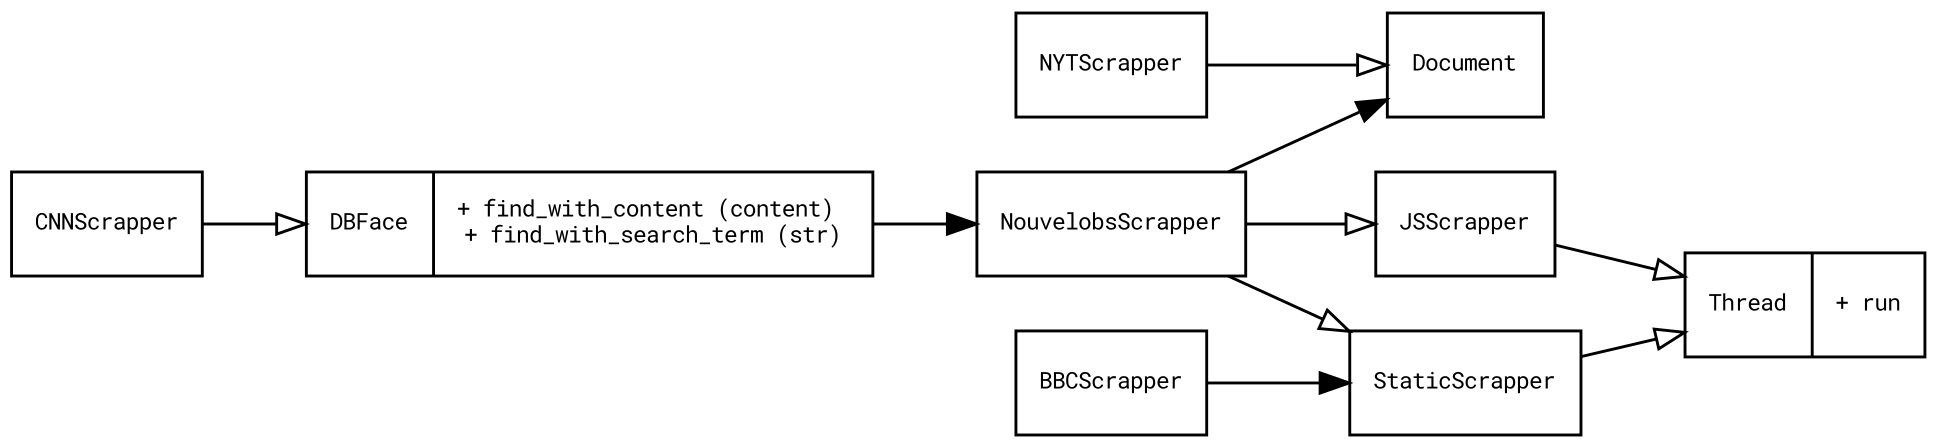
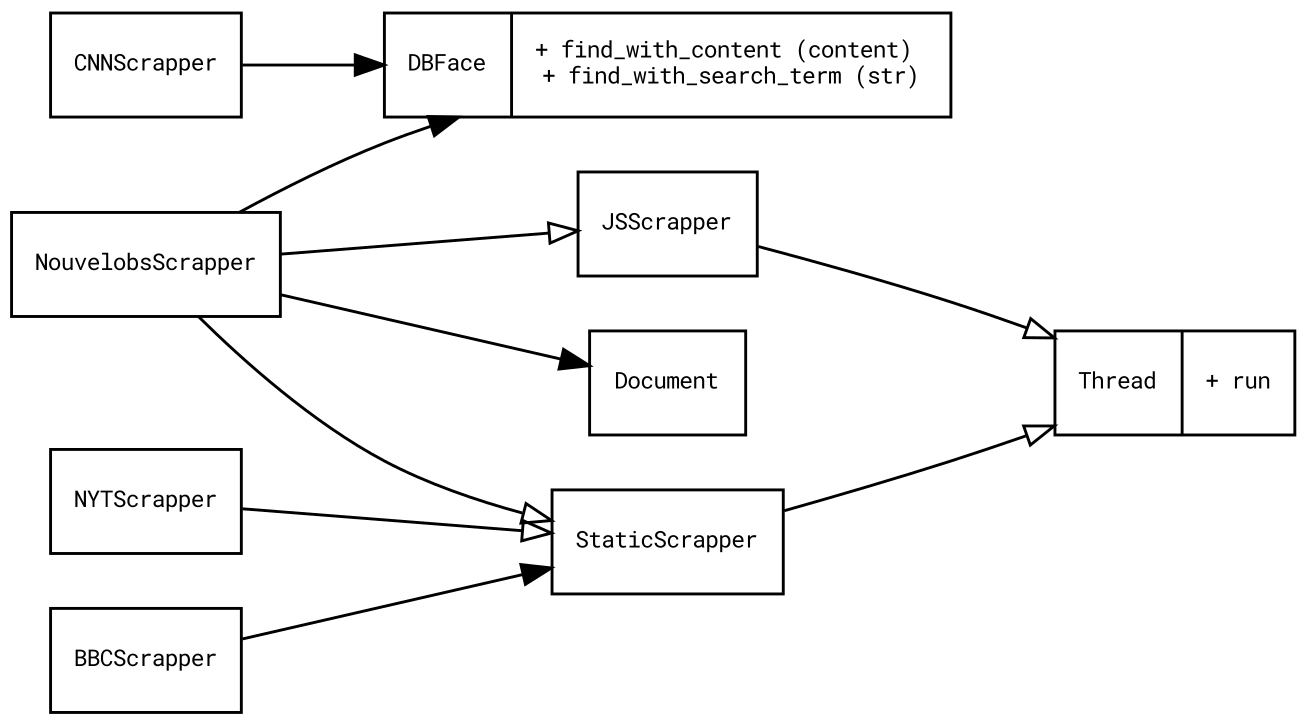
(1282, 65) -> (382, 520)
(240, 224) -> (298, 65)
(910, 224) -> (333, 165)
